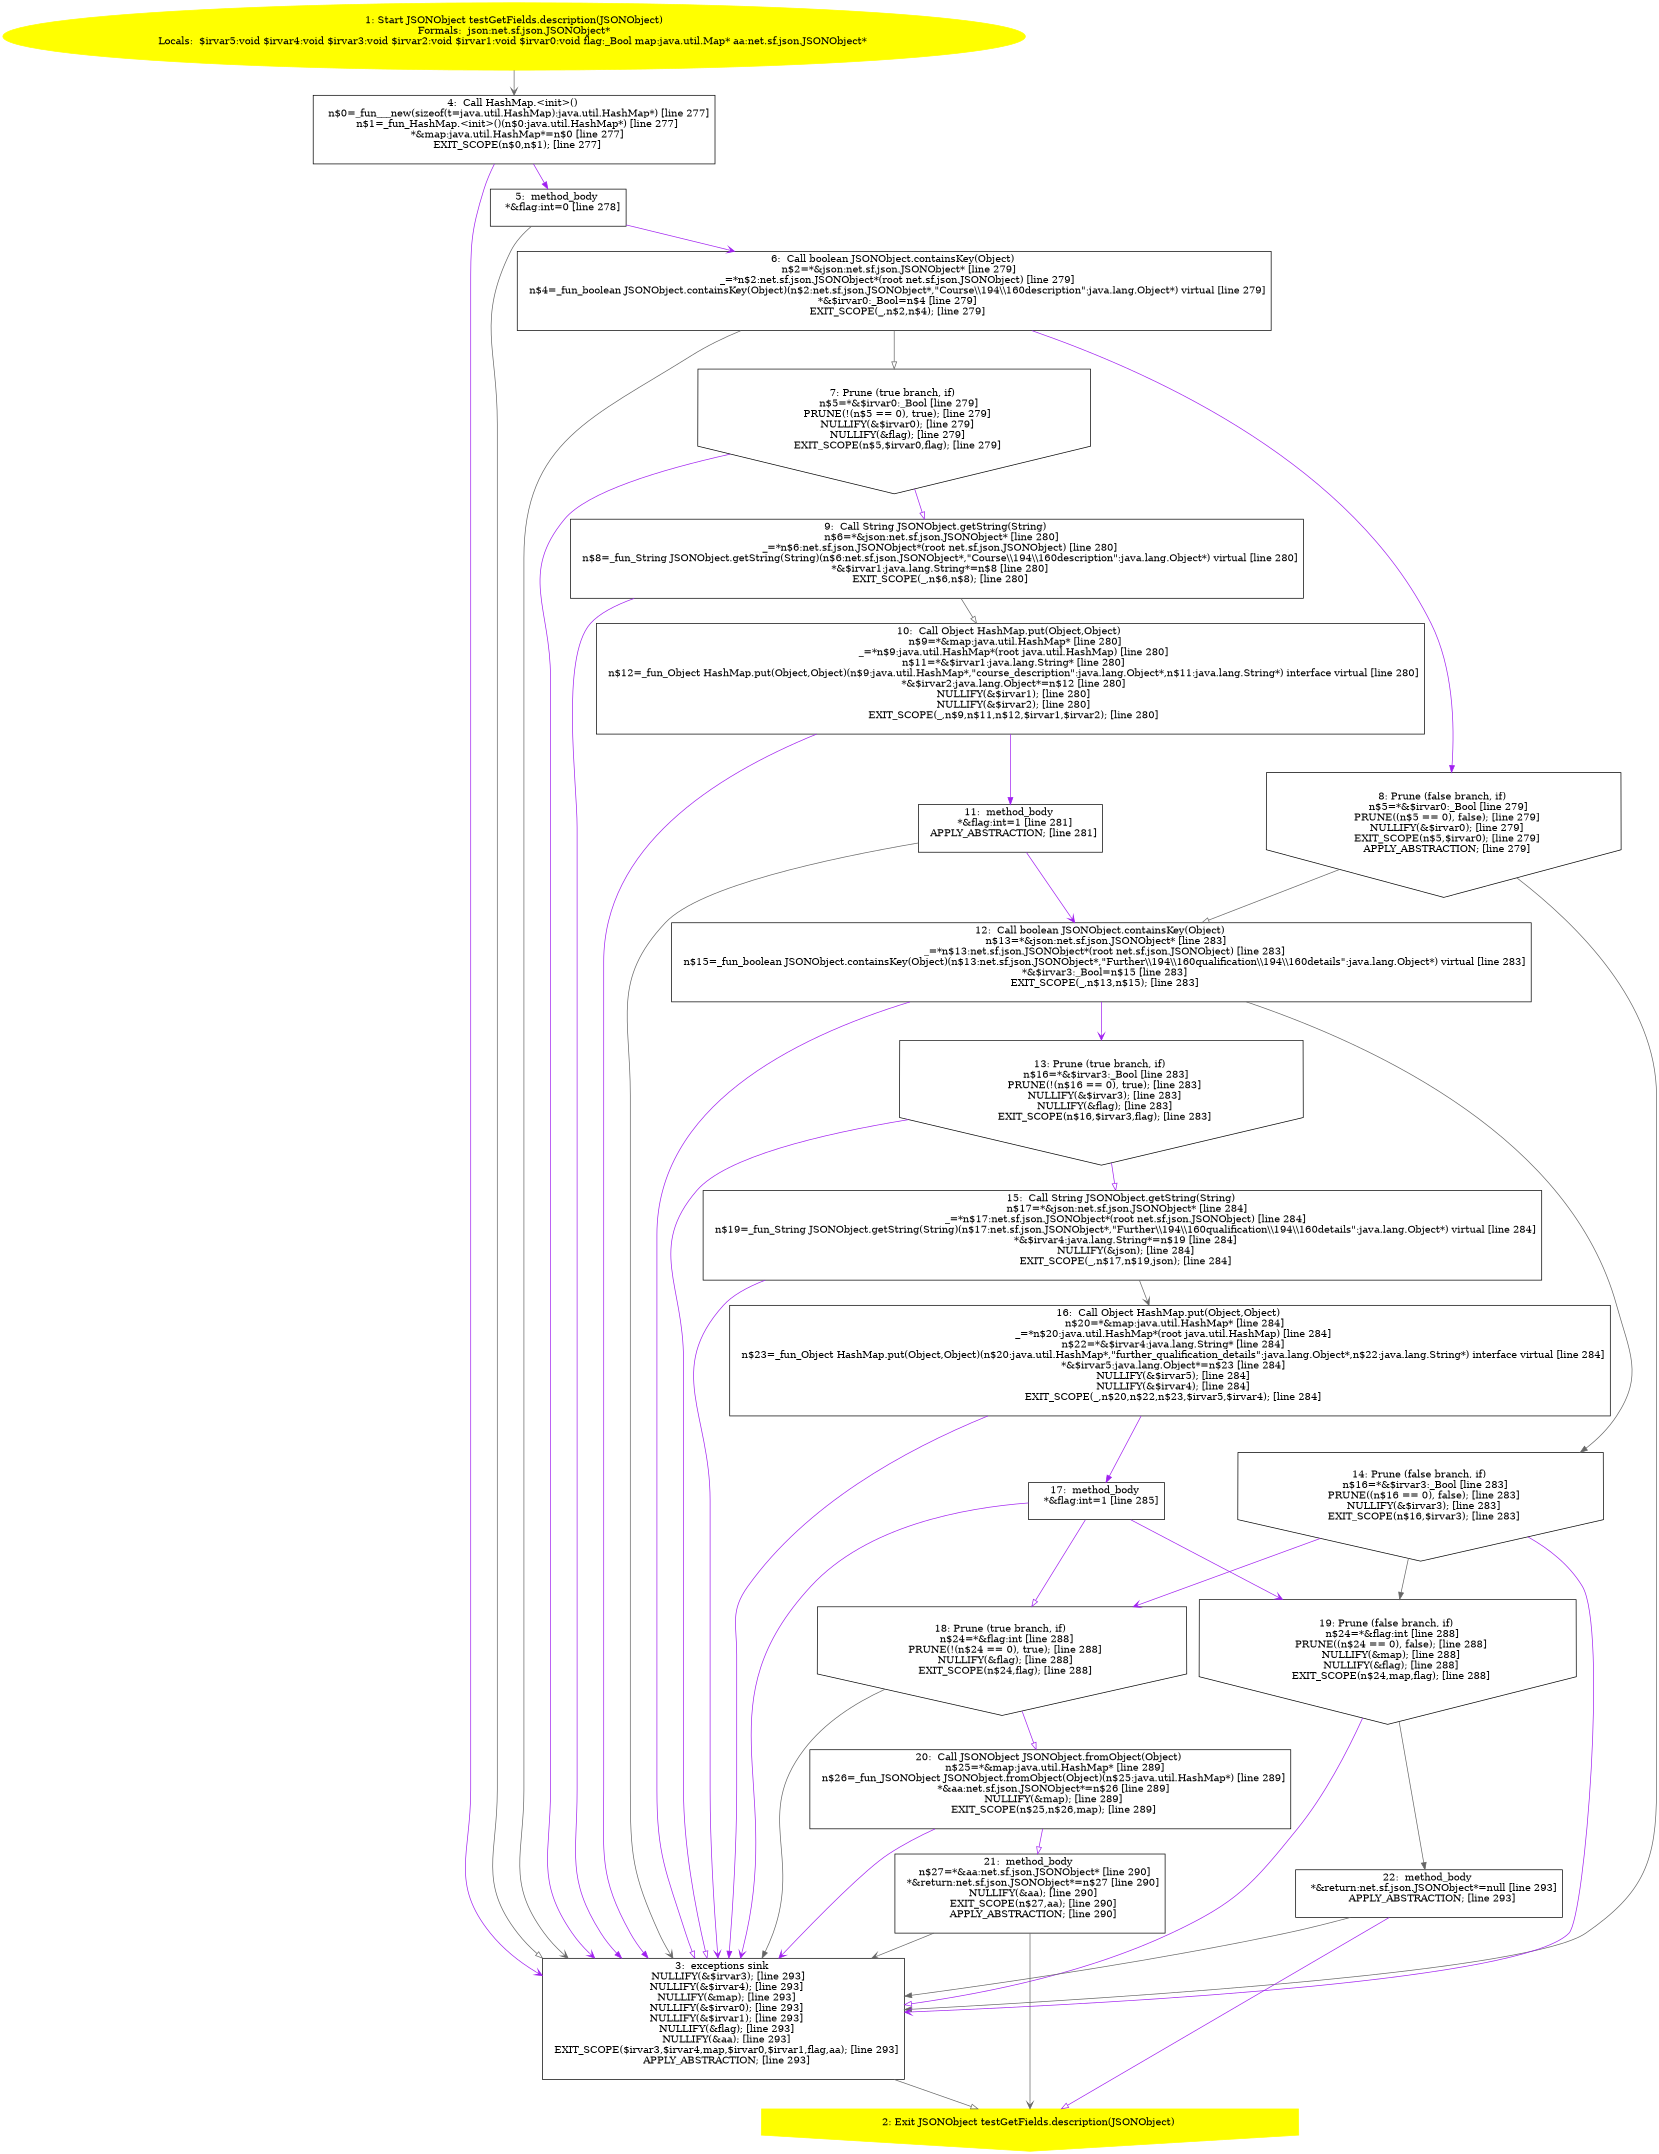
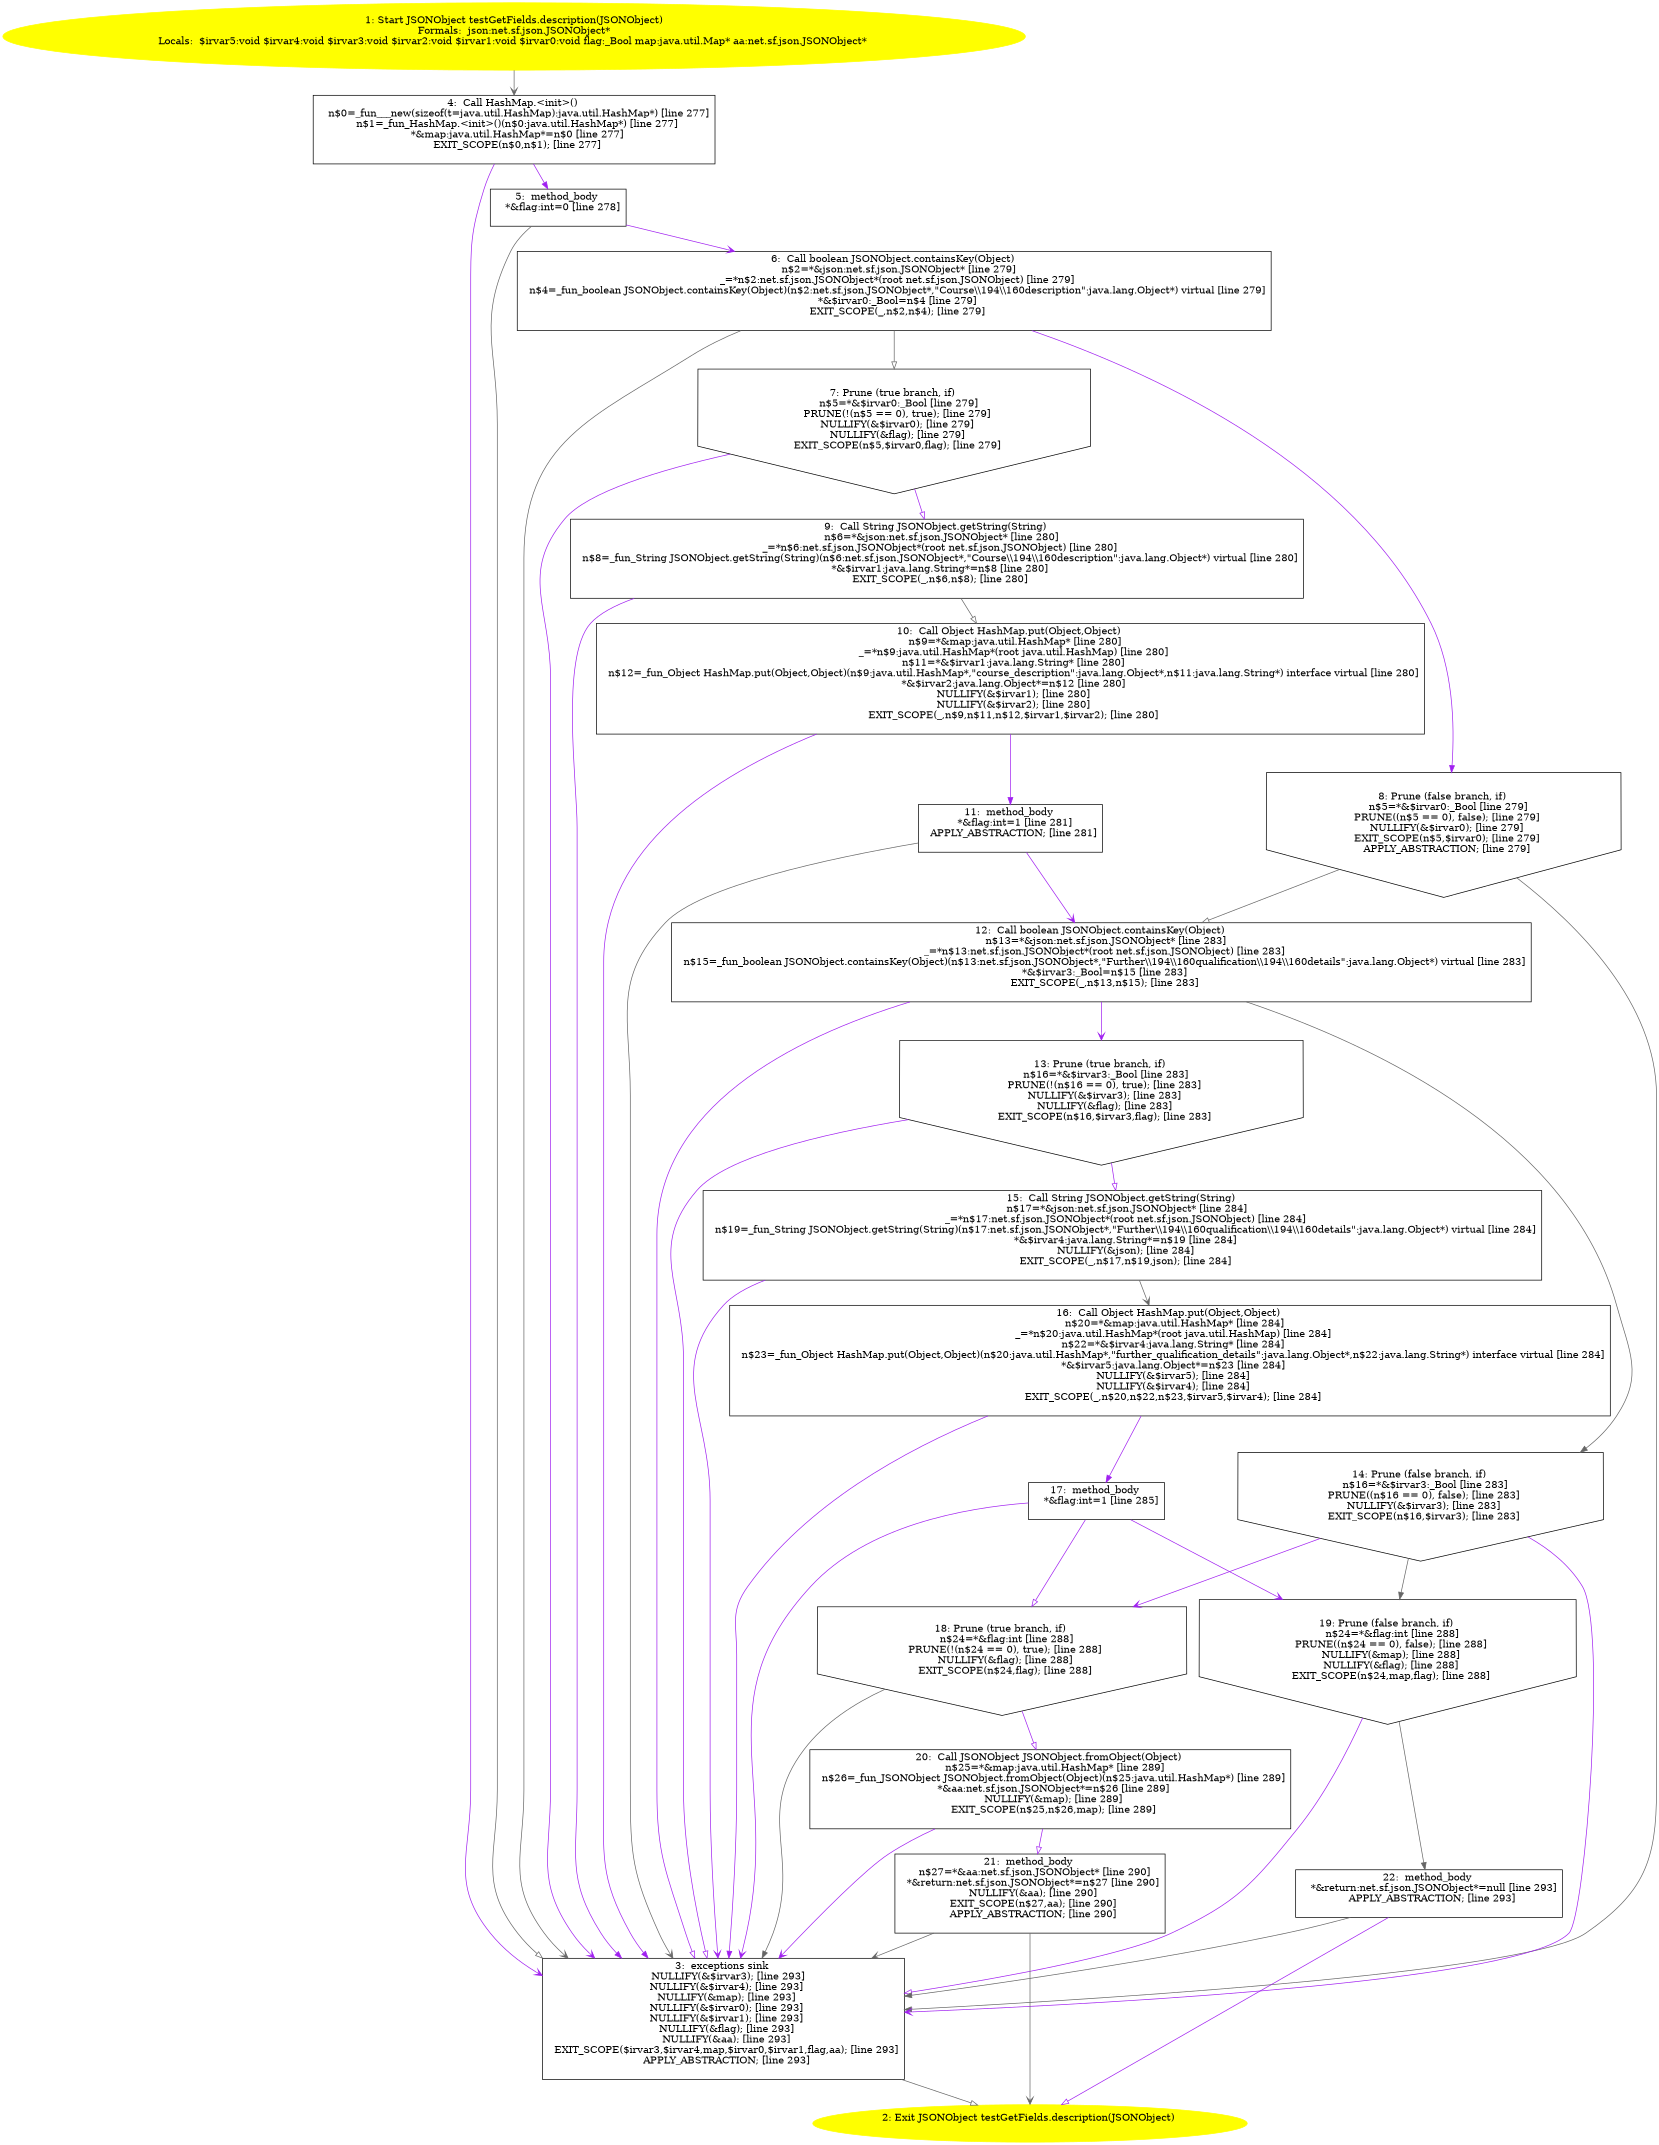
(1030, 2128) -> (1030, 2123)
